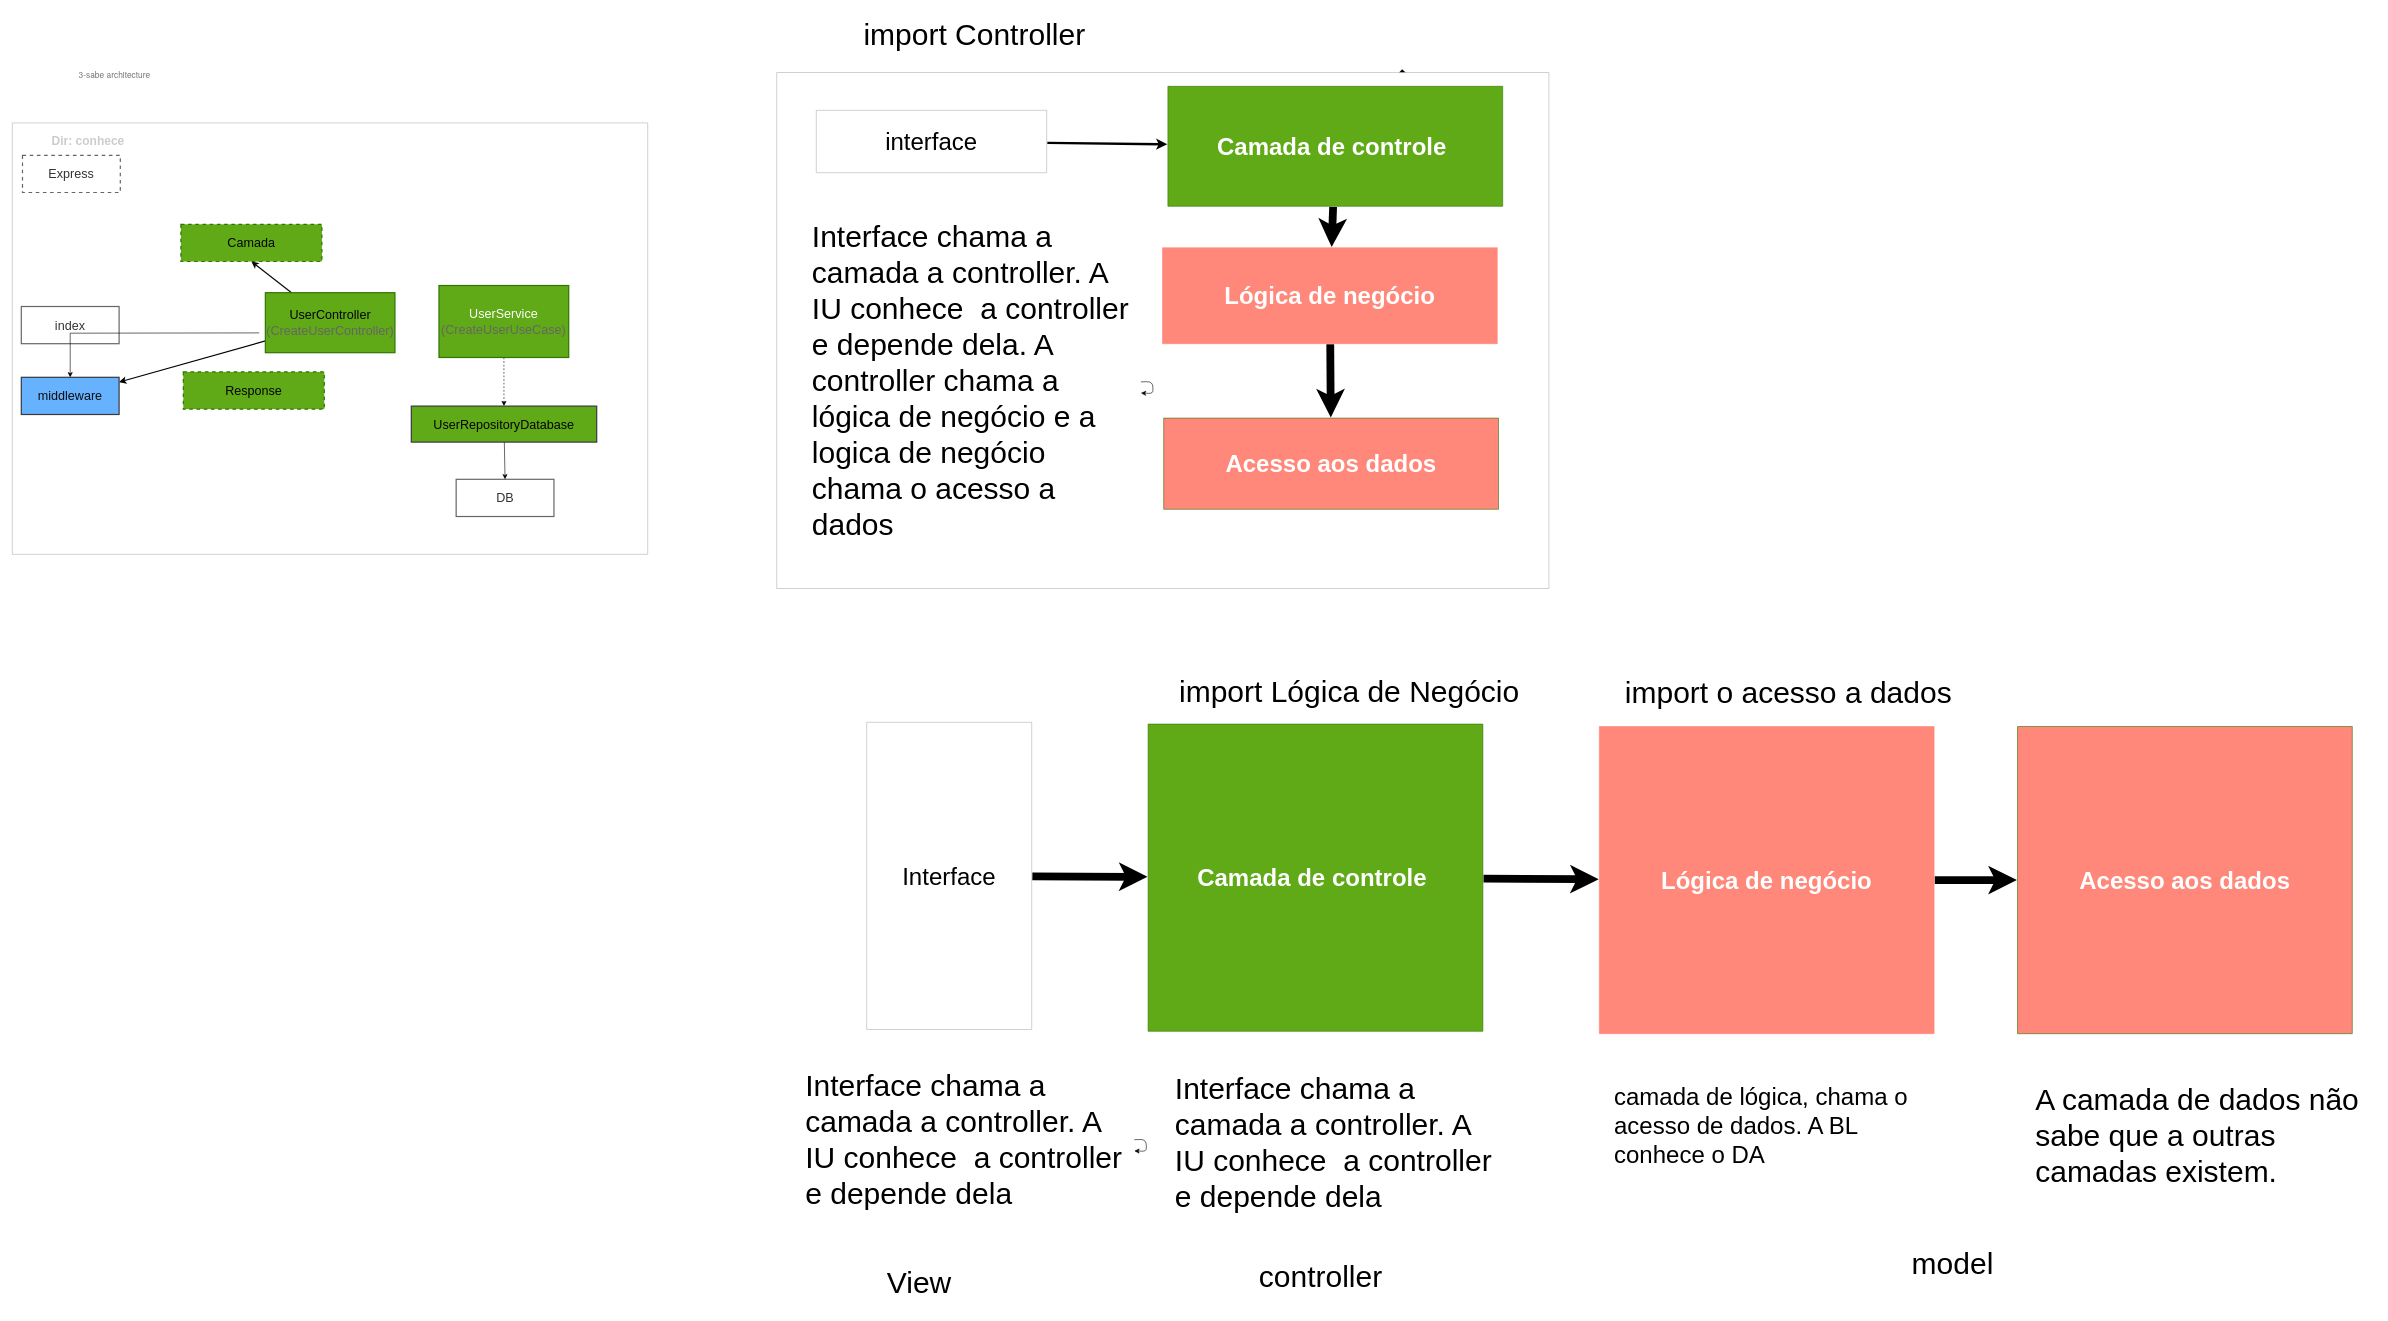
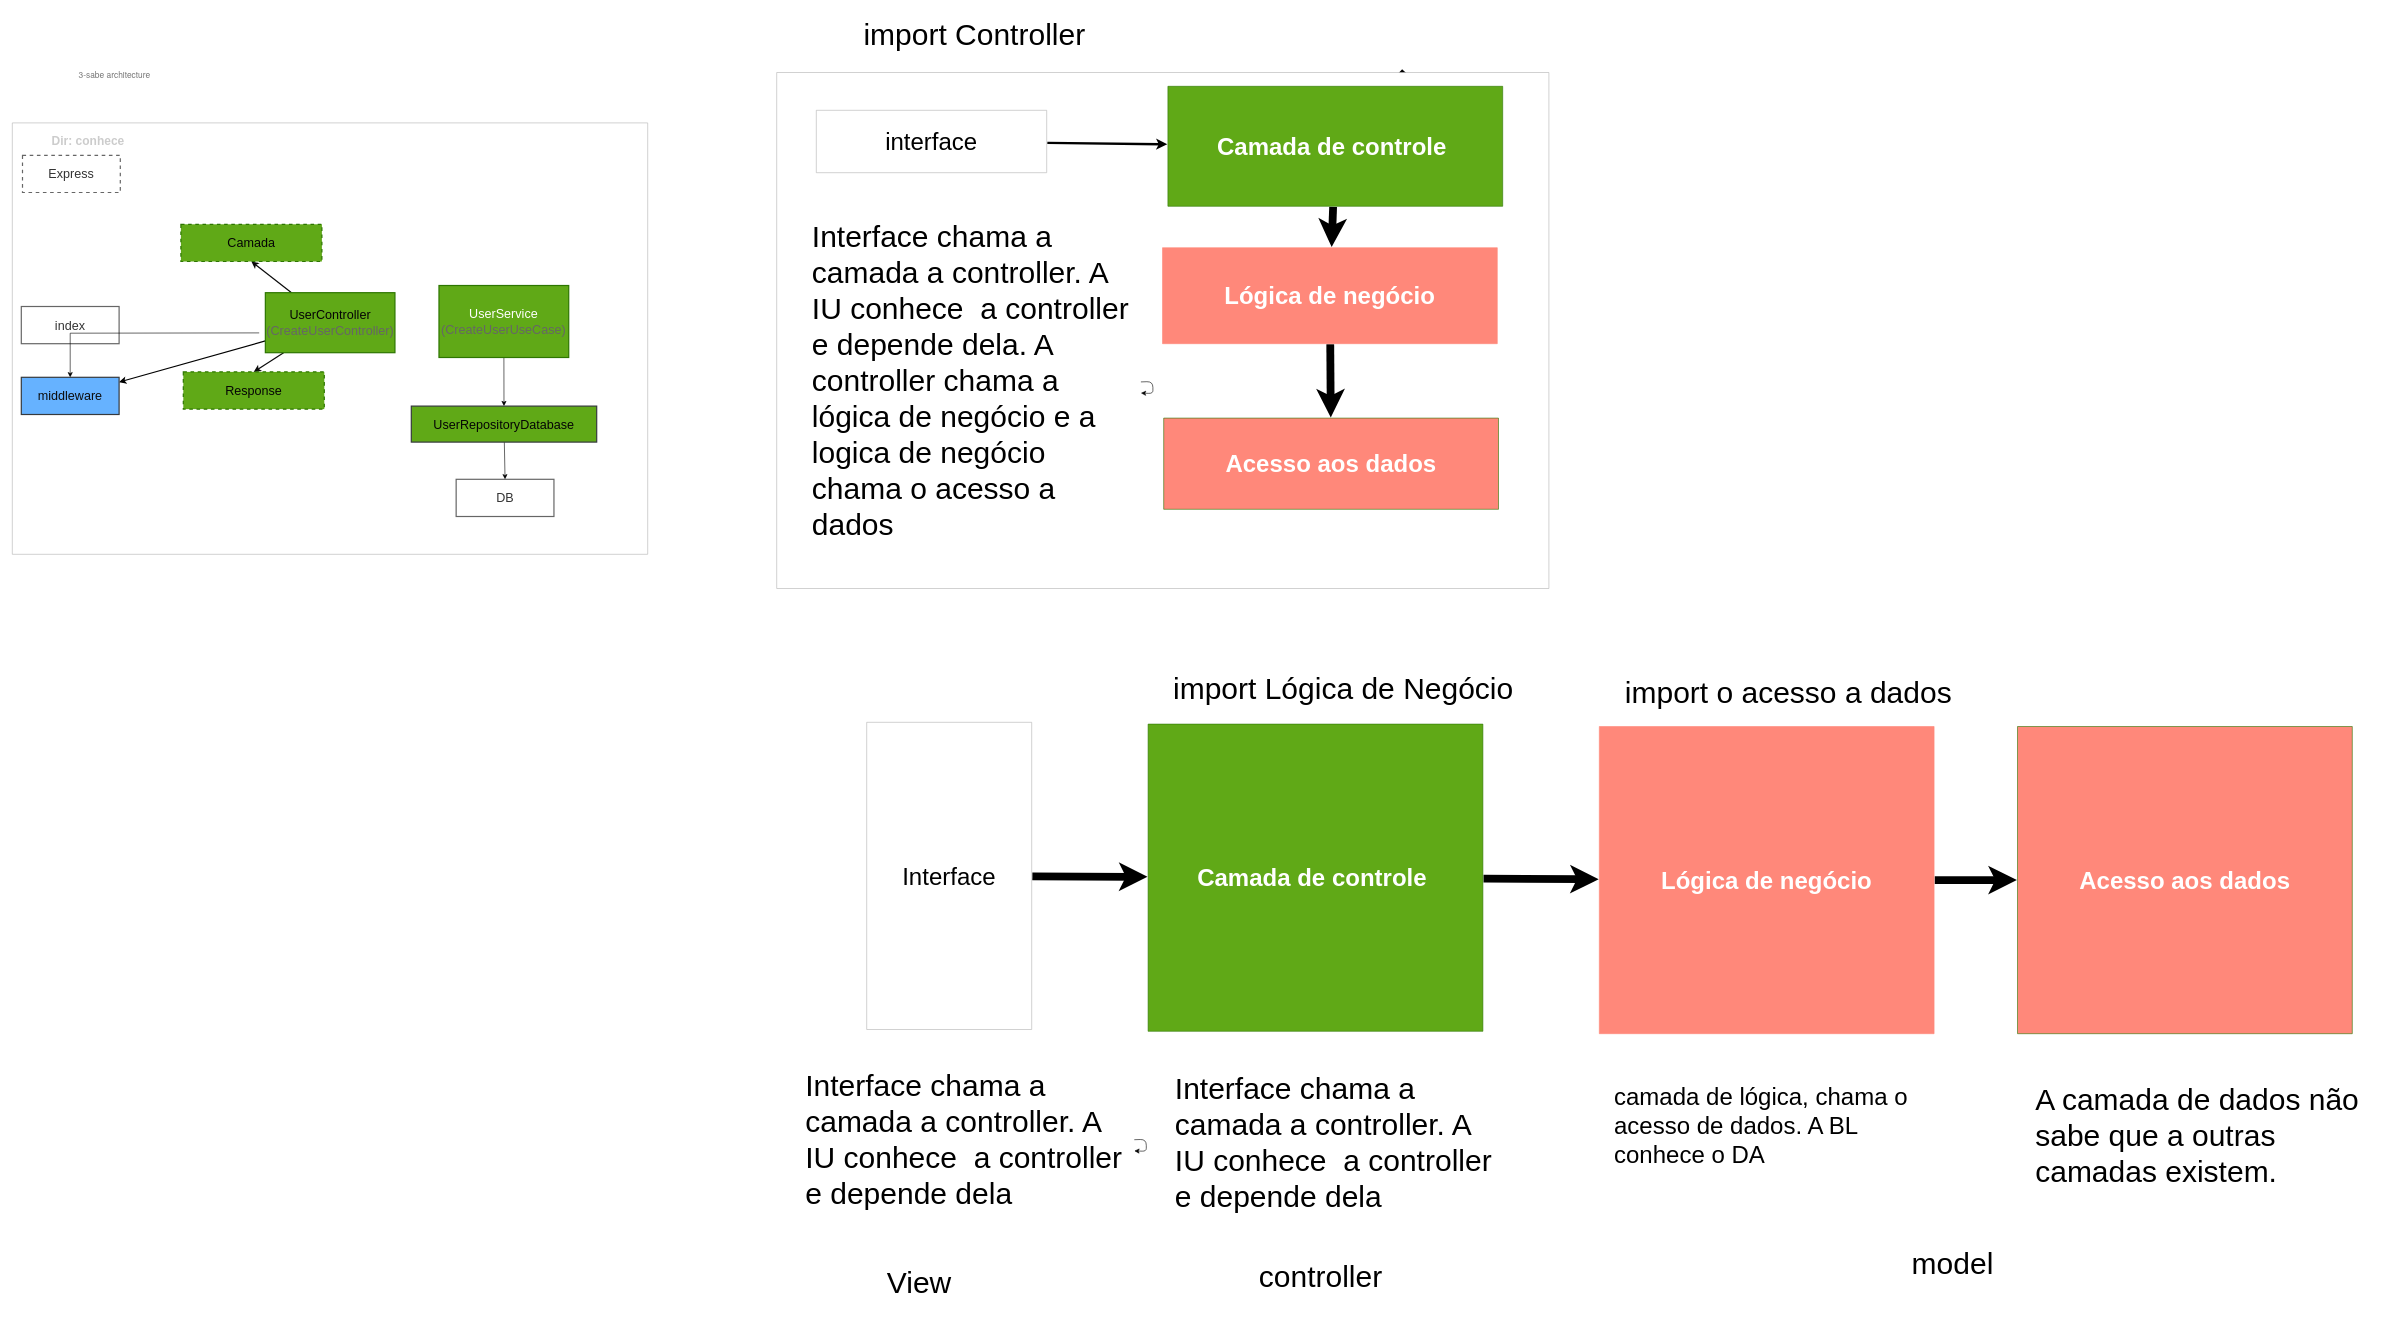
none -> (271, 361)
(504, 380) -> (504, 380)
(1367, 693) -> (1361, 690)
